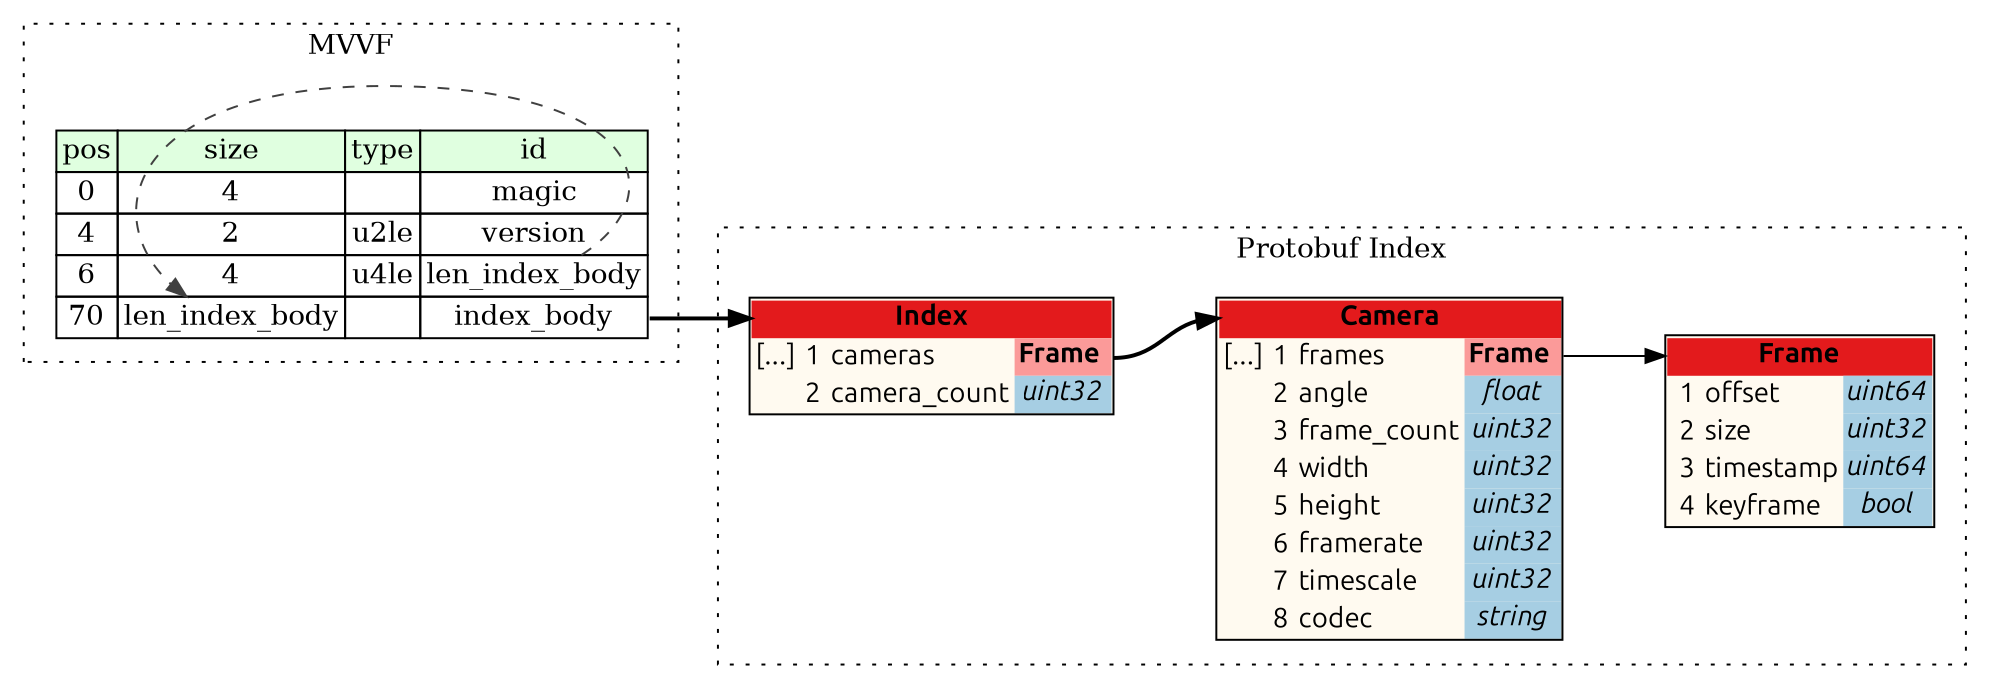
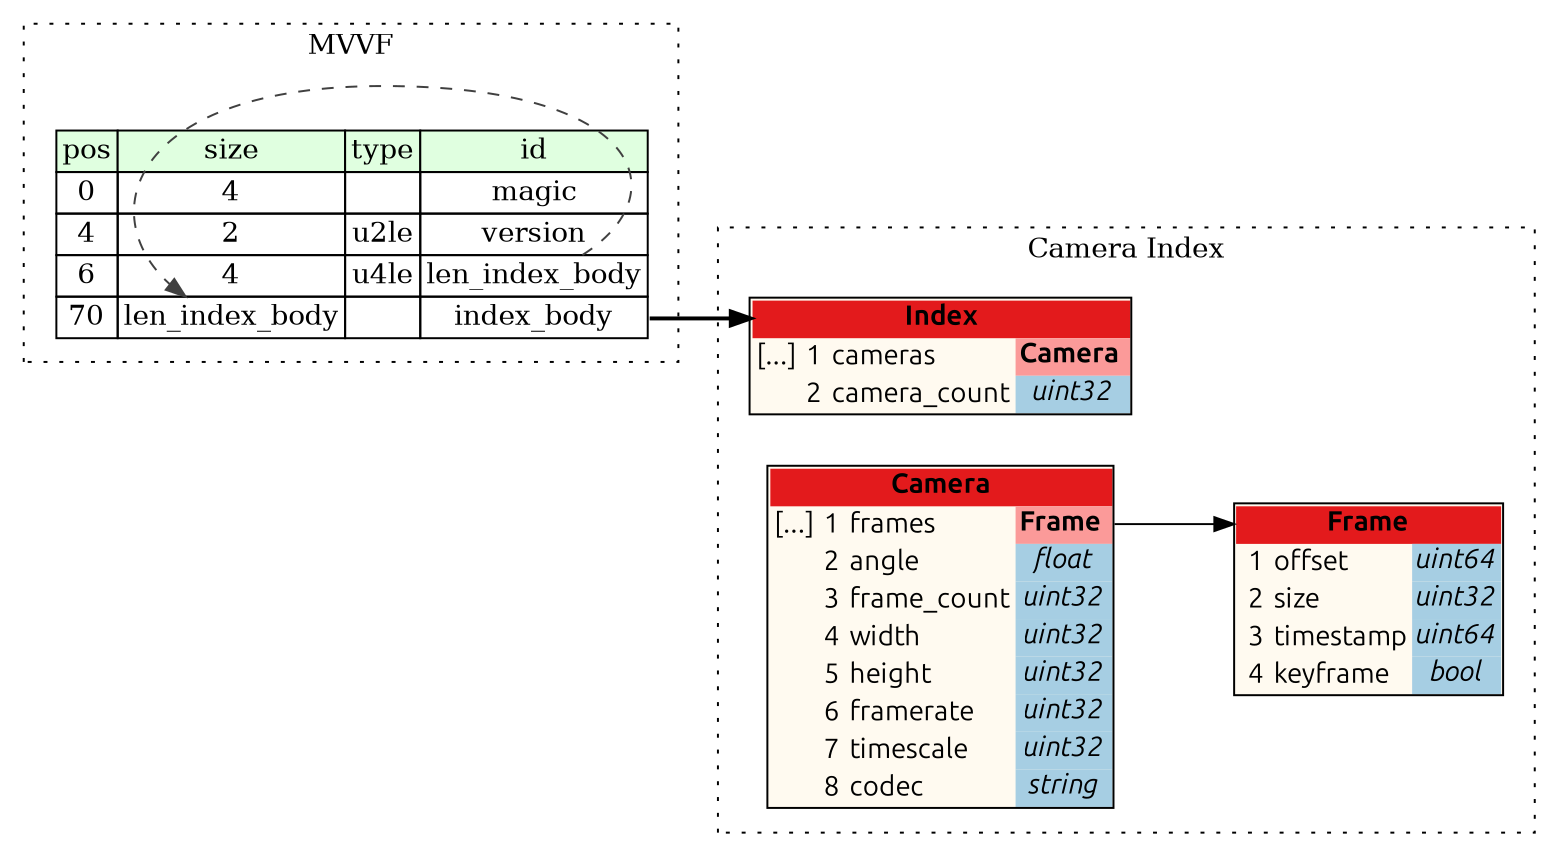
(1342, 250) -> (1126, 250)
(1157, 344) -> none
(1063, 354) -> (1073, 354)
